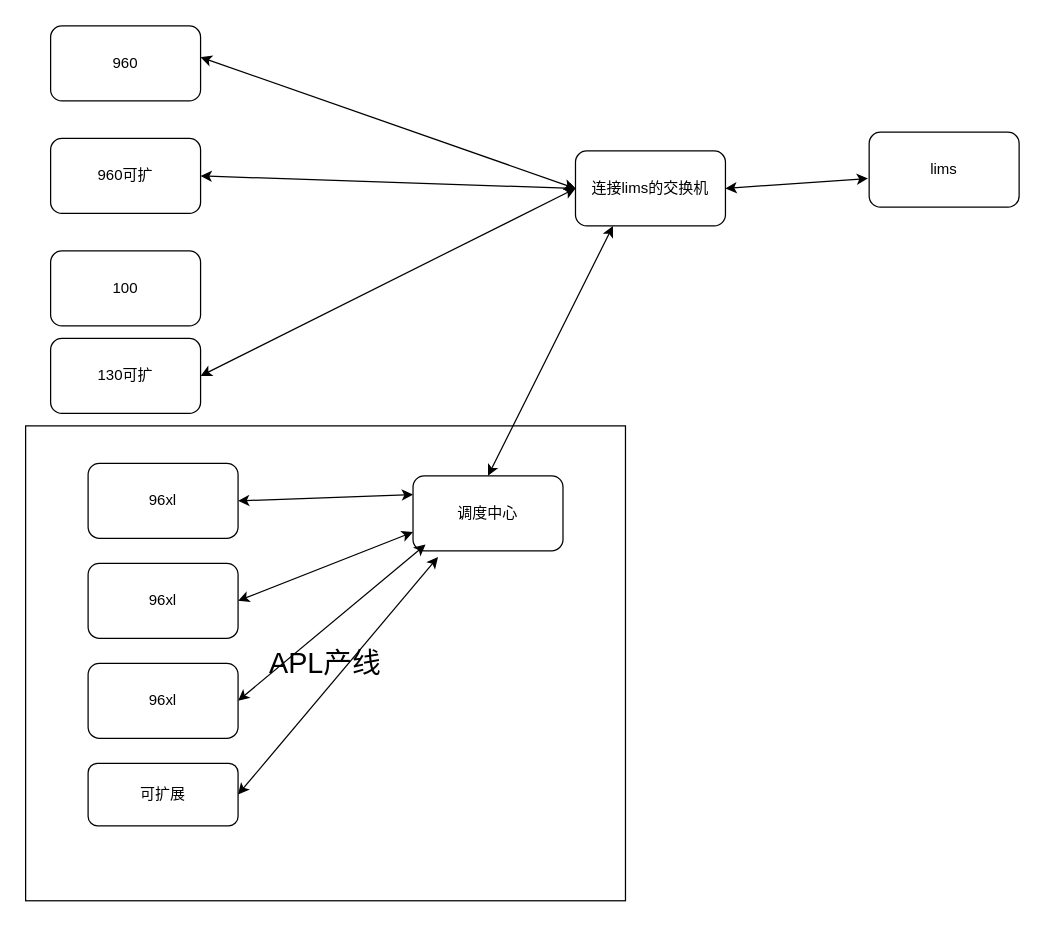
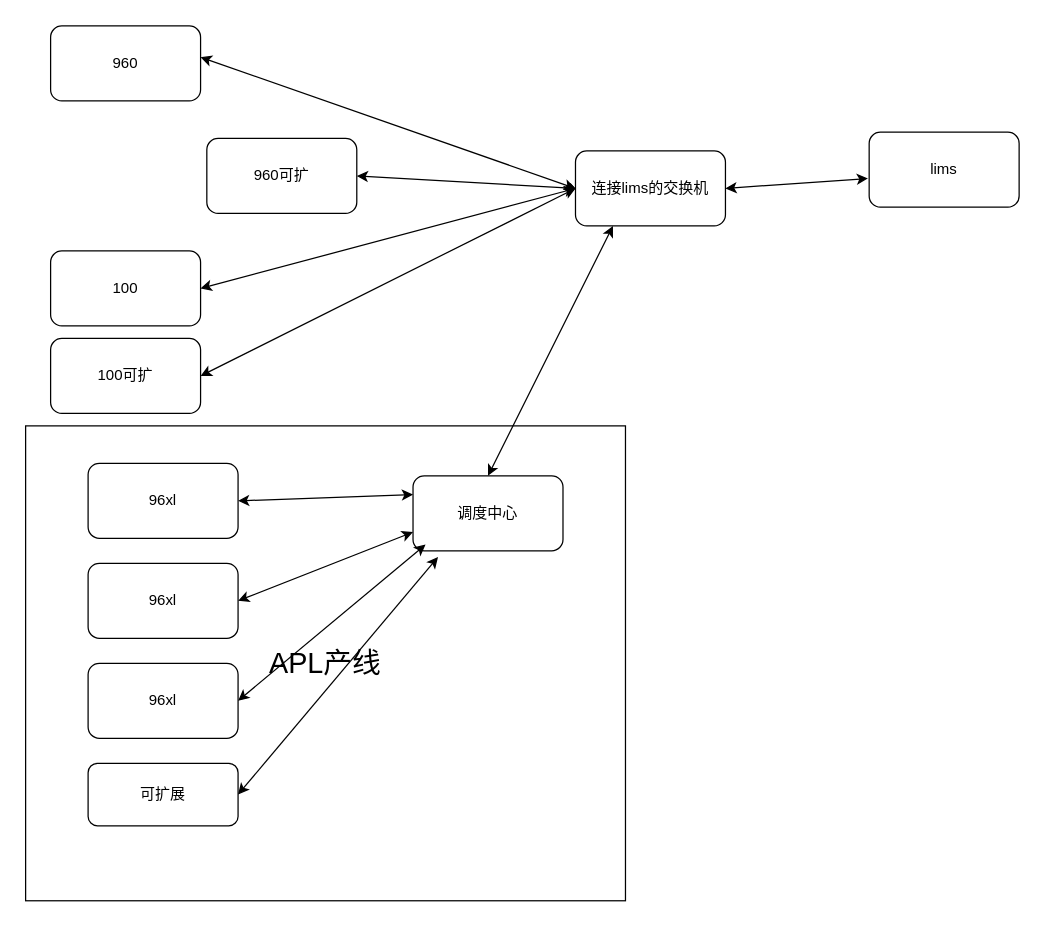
(126, 176) -> (282, 176)
none -> (386, 239)
(126, 376) -> (126, 376)
